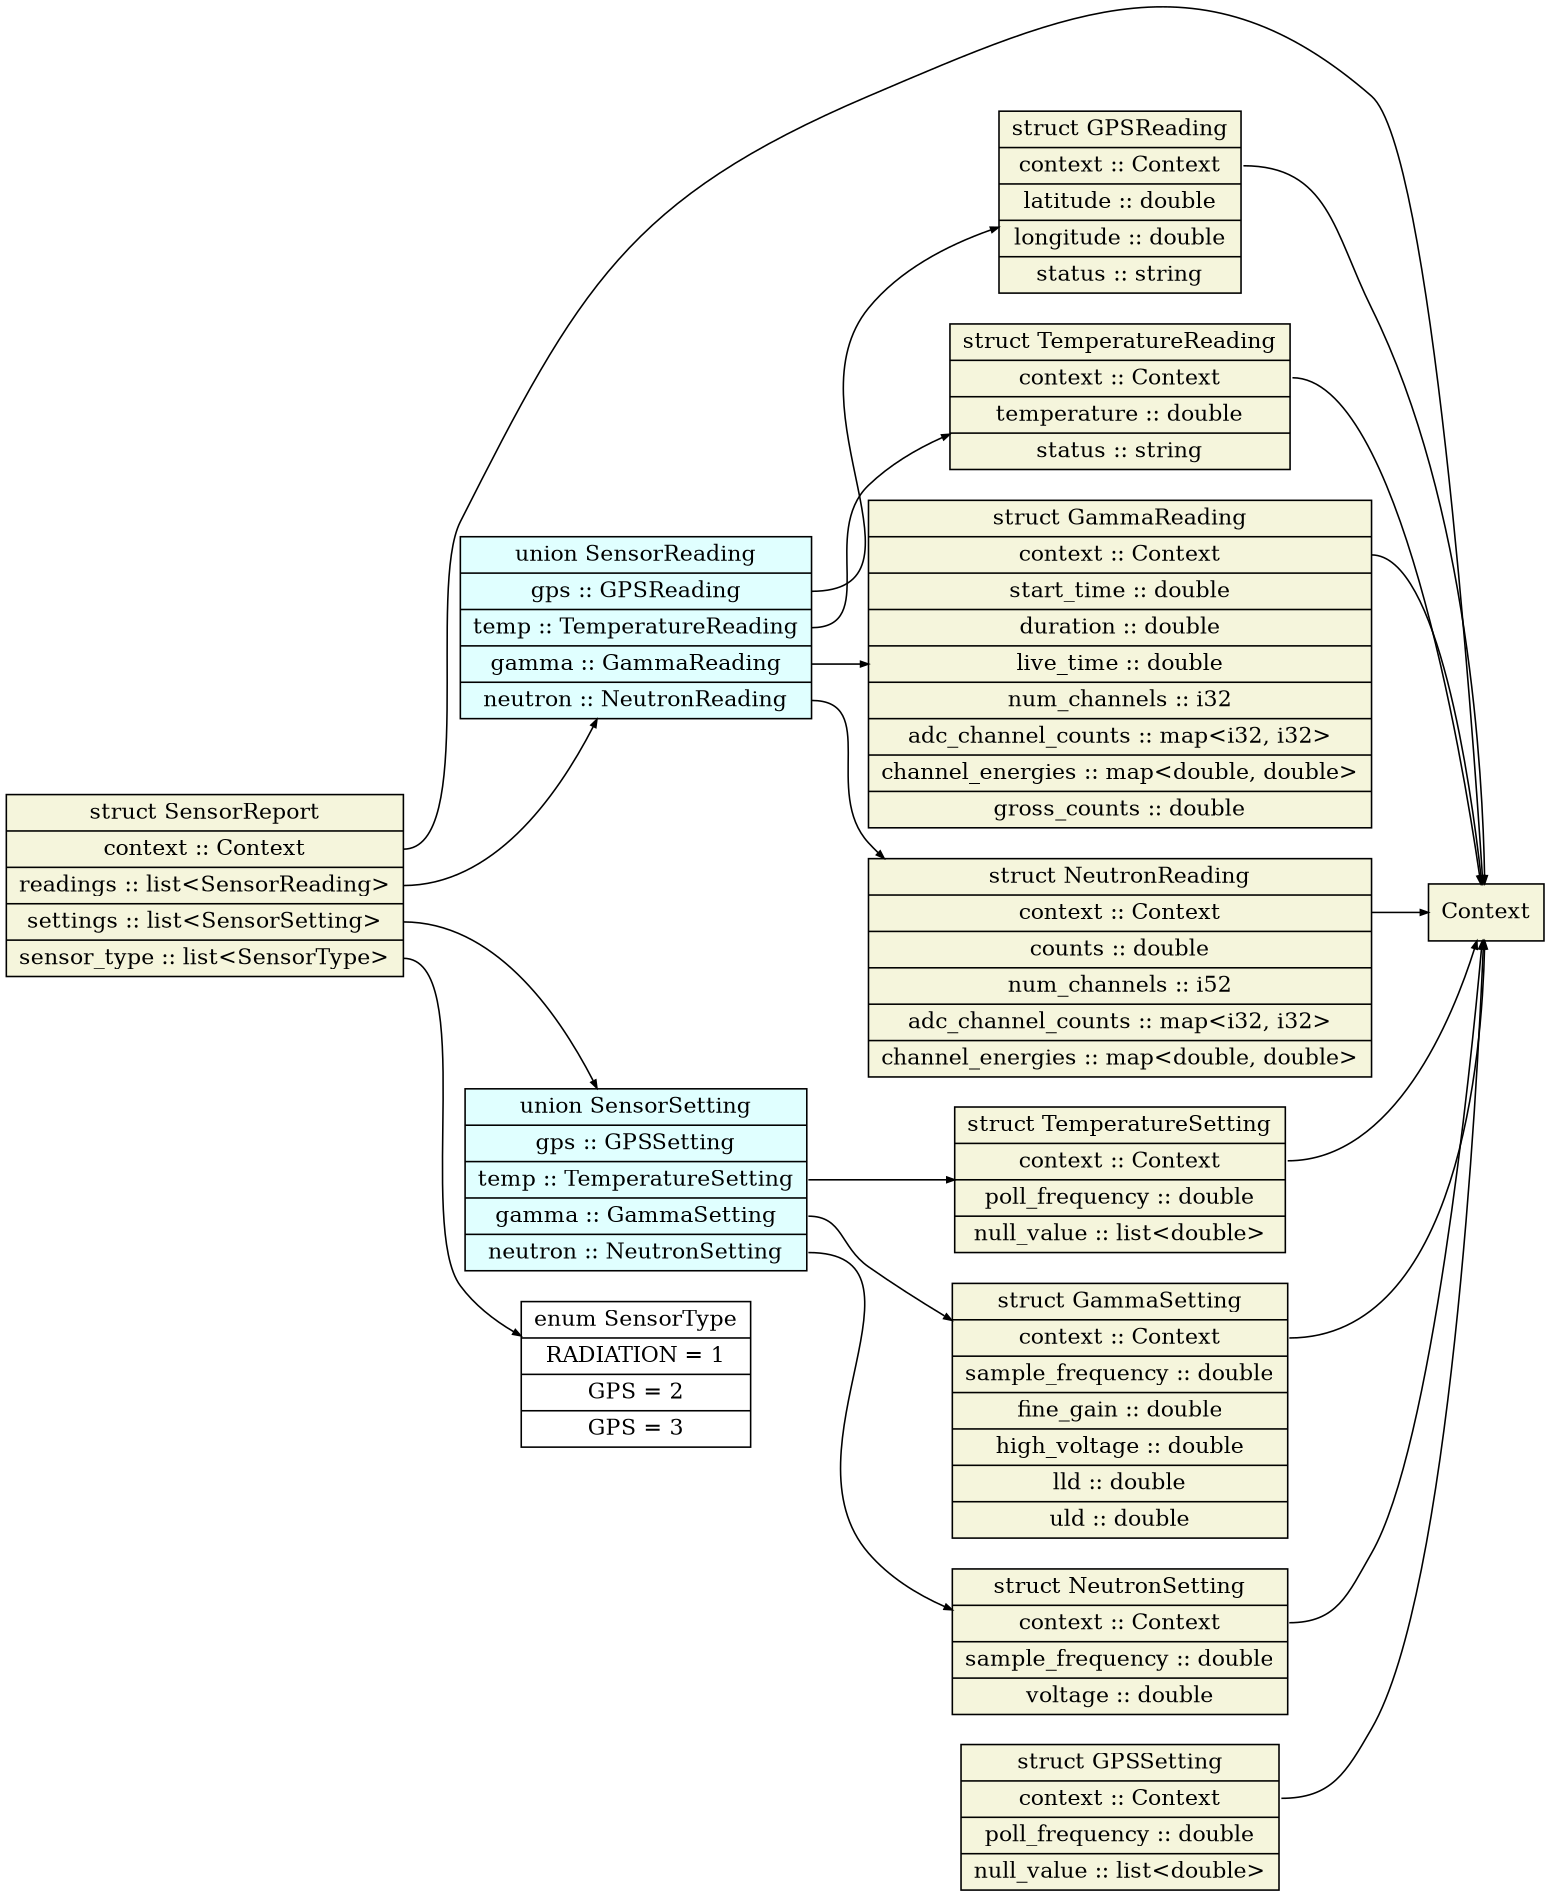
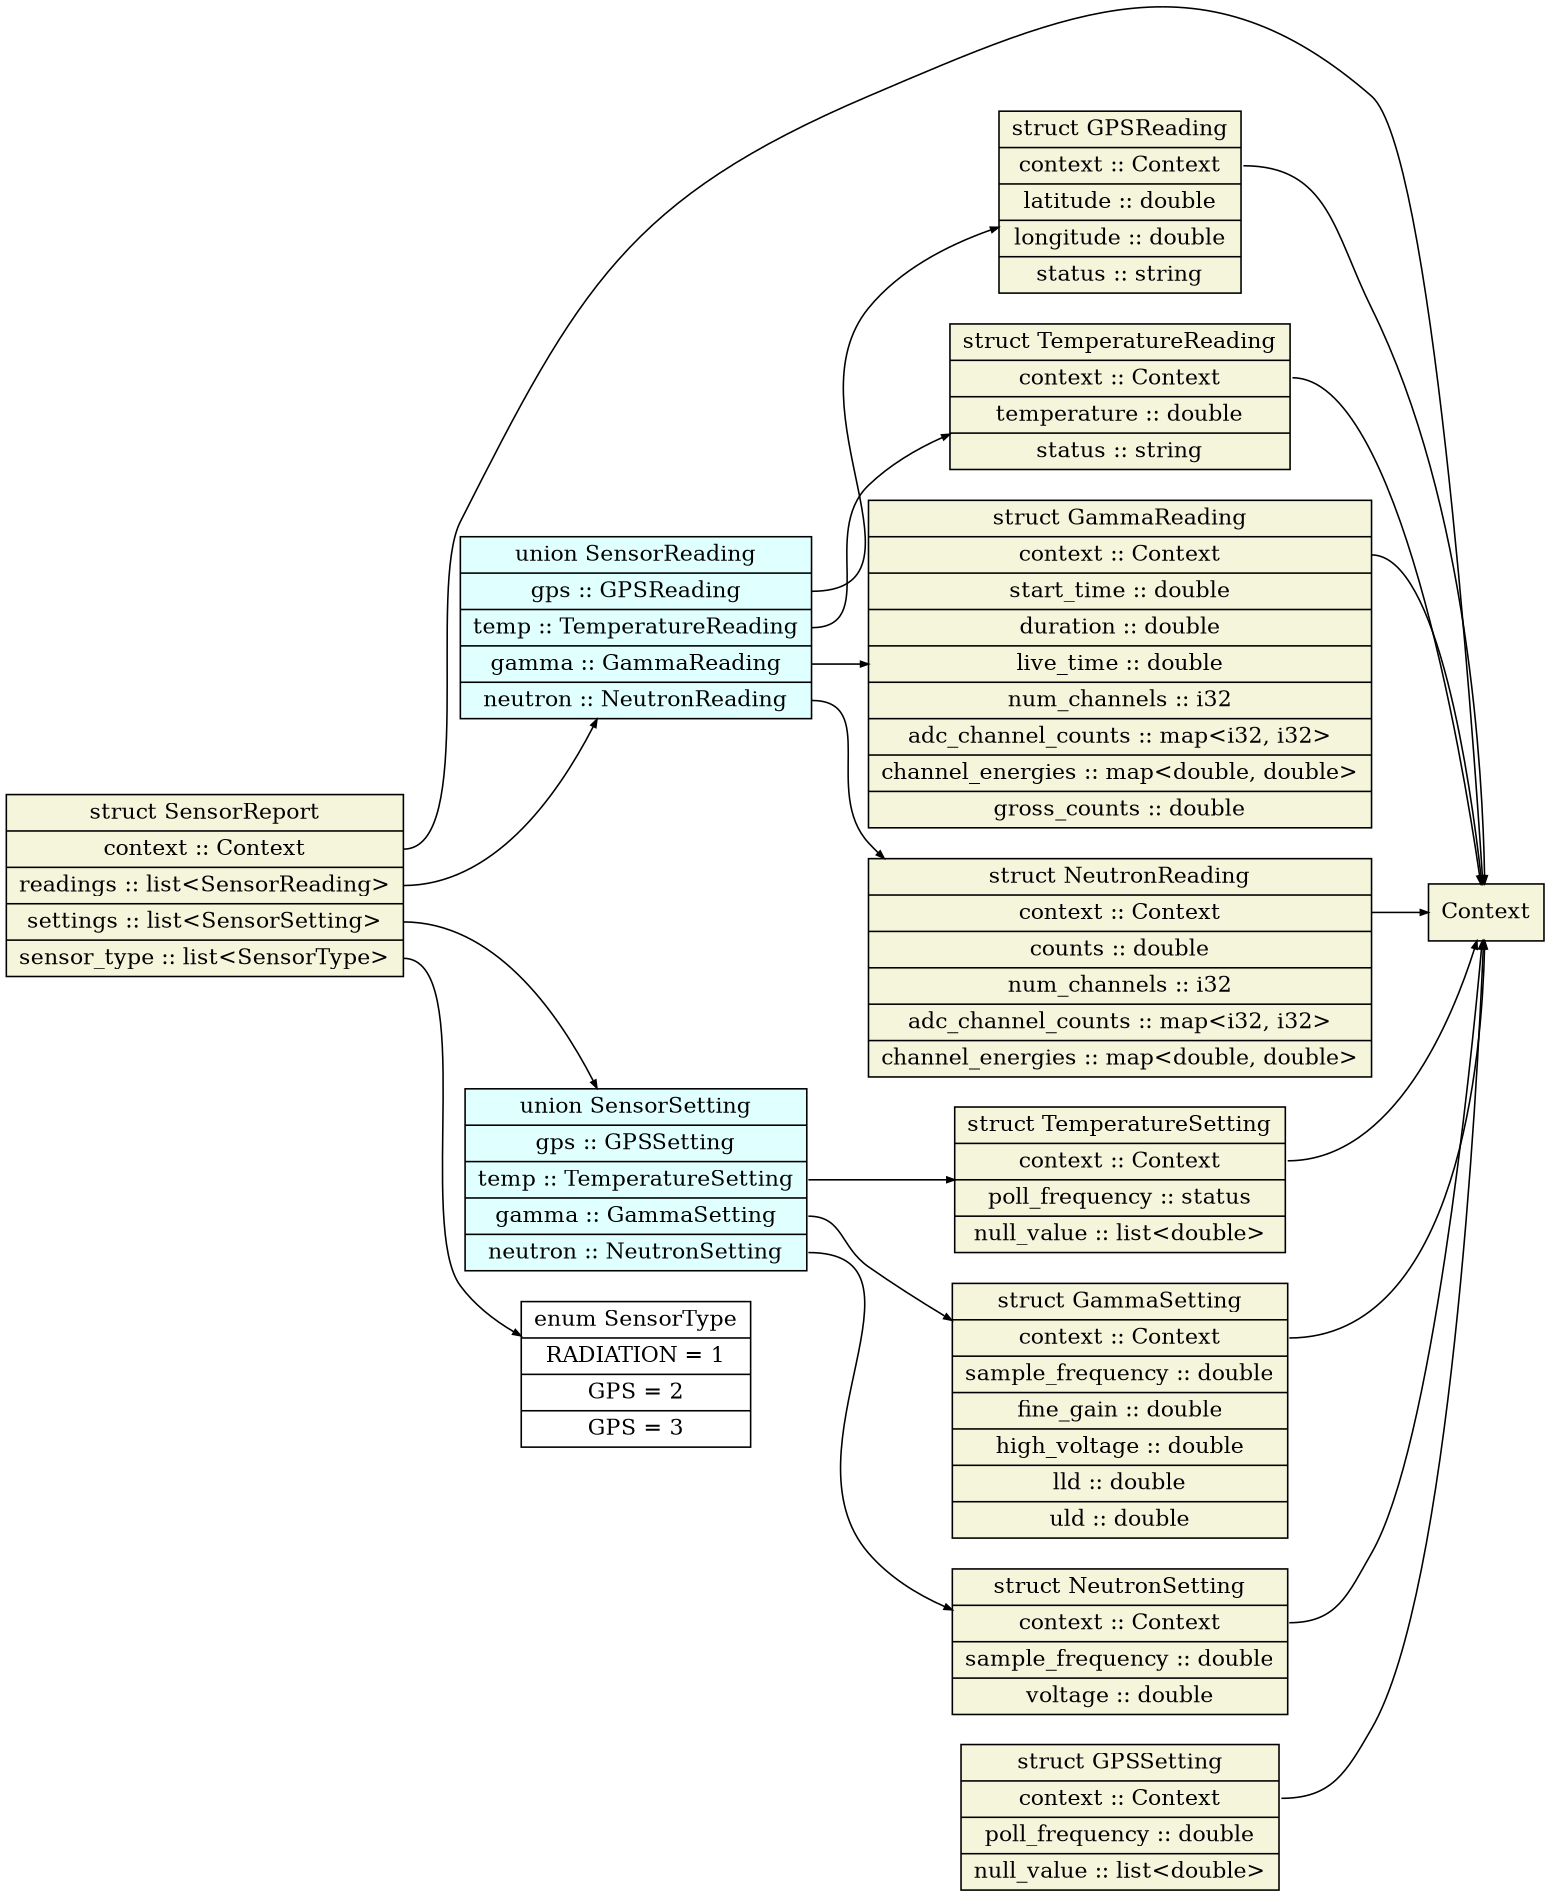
(1120, 985) -> (1120, 985)
(1120, 1197) -> (1120, 1197)
